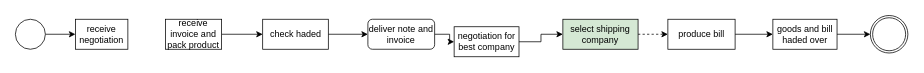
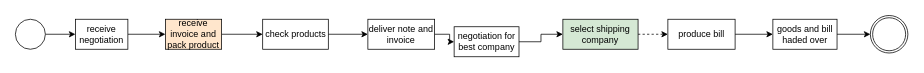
none -> (144, 34)
(194, 34) -> (194, 34)
(296, 34) -> (296, 34)
(401, 34) -> (401, 34)
